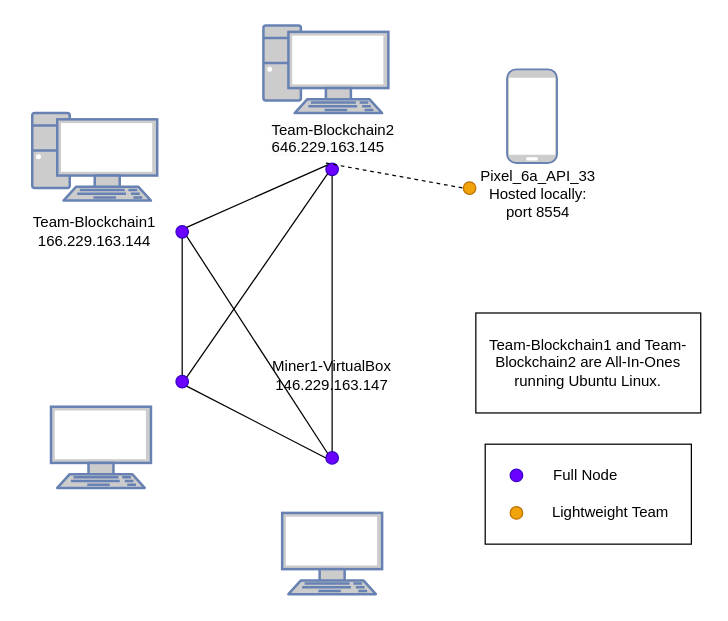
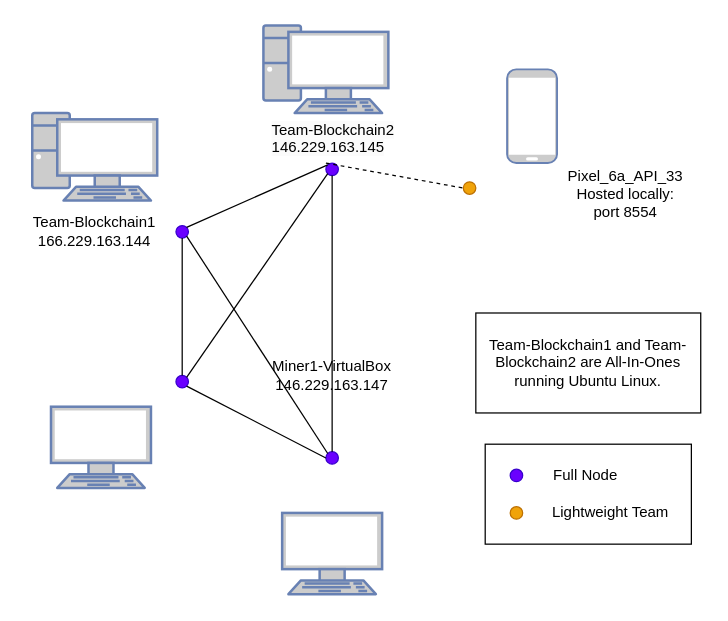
(335, 140) -> (335, 140)
(538, 194) -> (626, 194)
